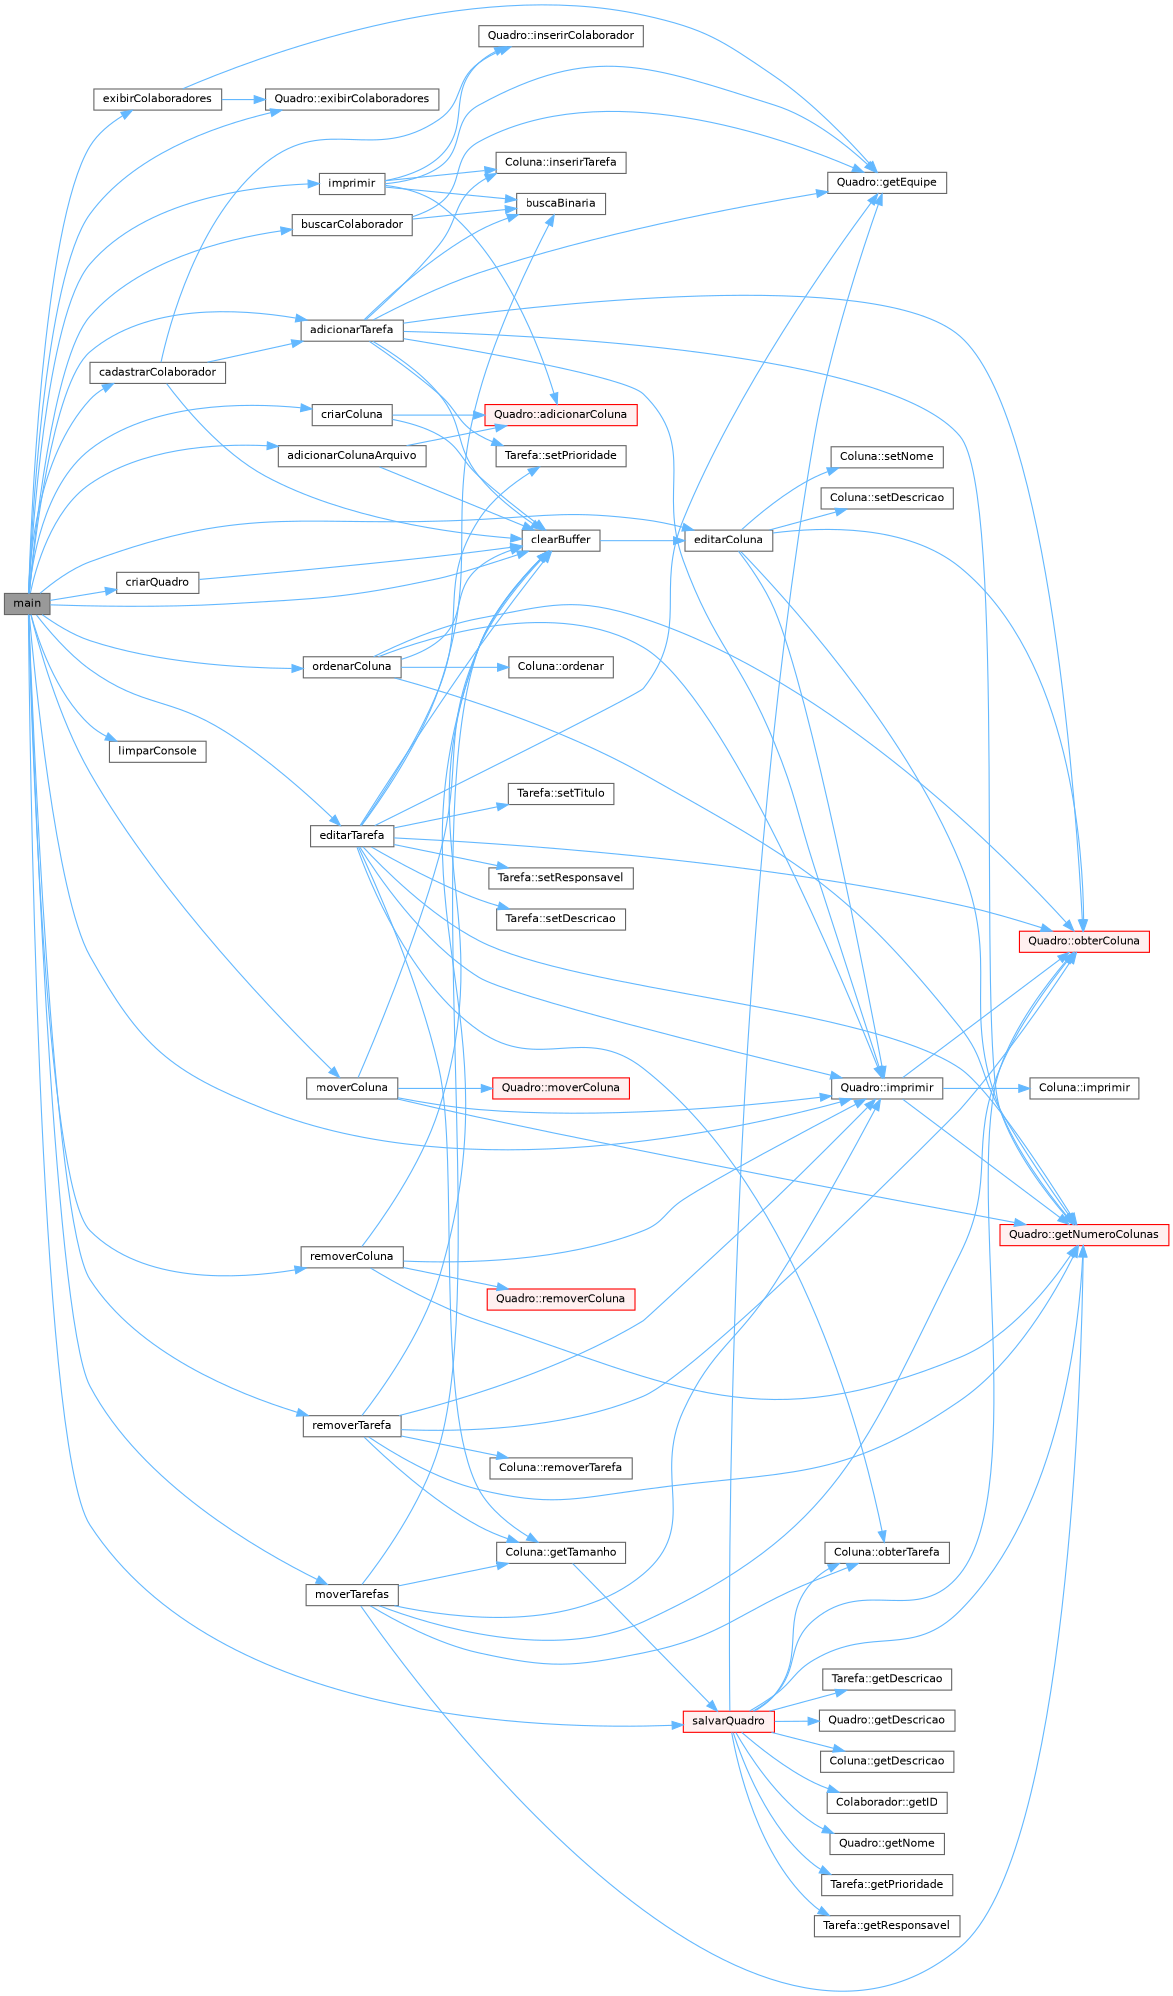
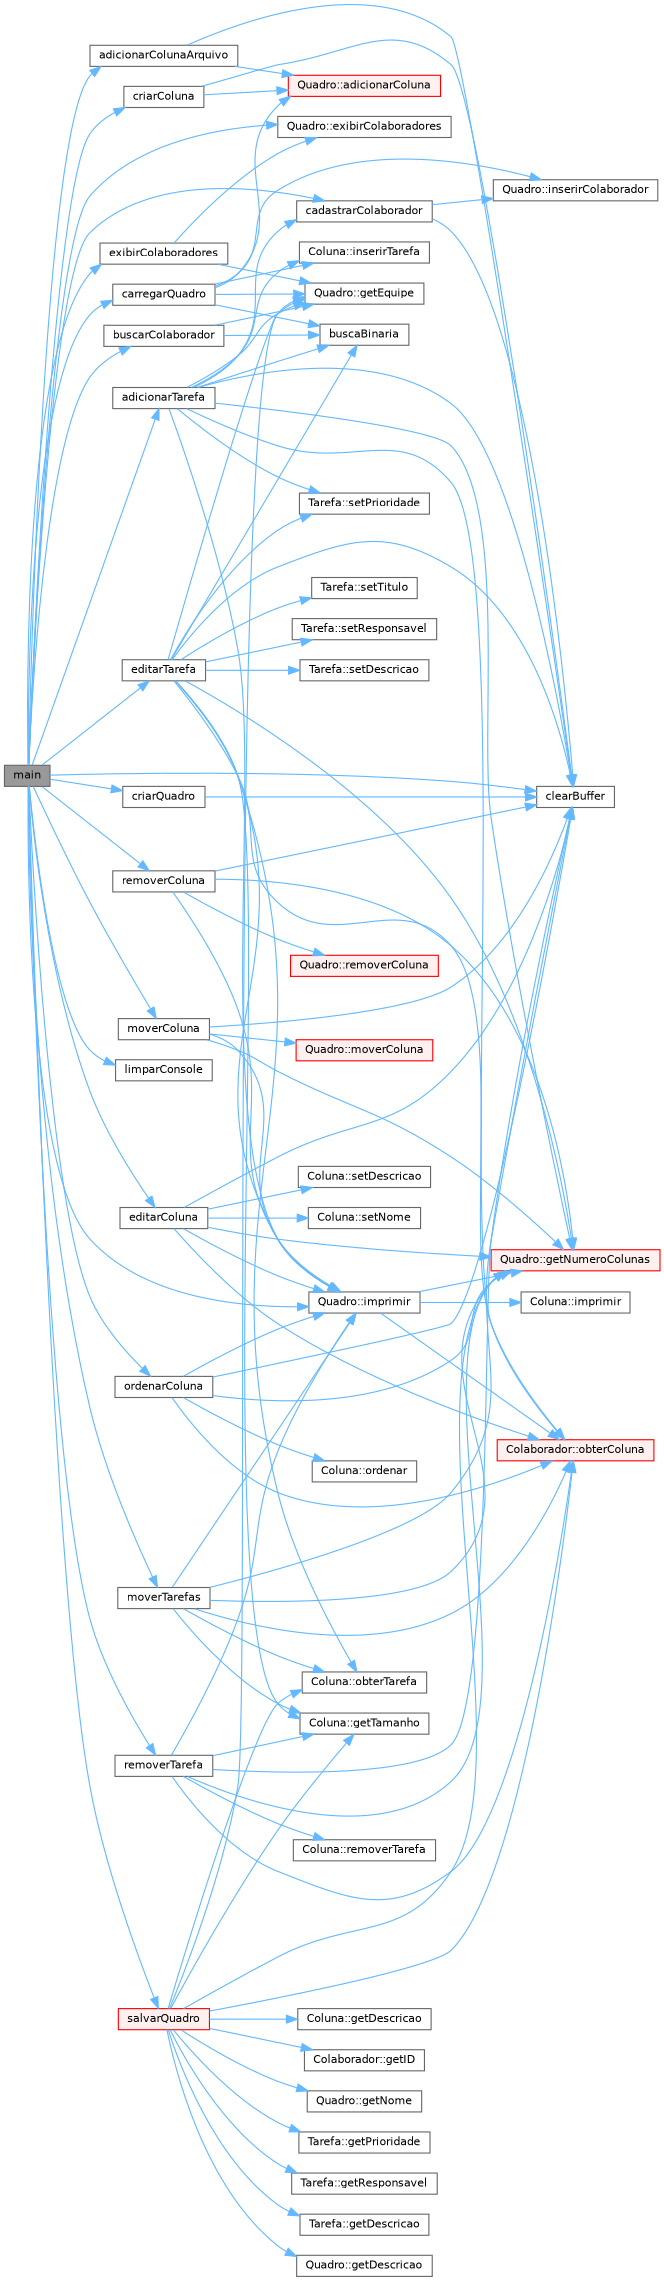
(352, 184) -> (164, 295)
(250, 353) -> (256, 285)
(637, 541) -> (444, 1078)
(1084, 942) -> (576, 1450)
(641, 1633) -> (251, 1871)
